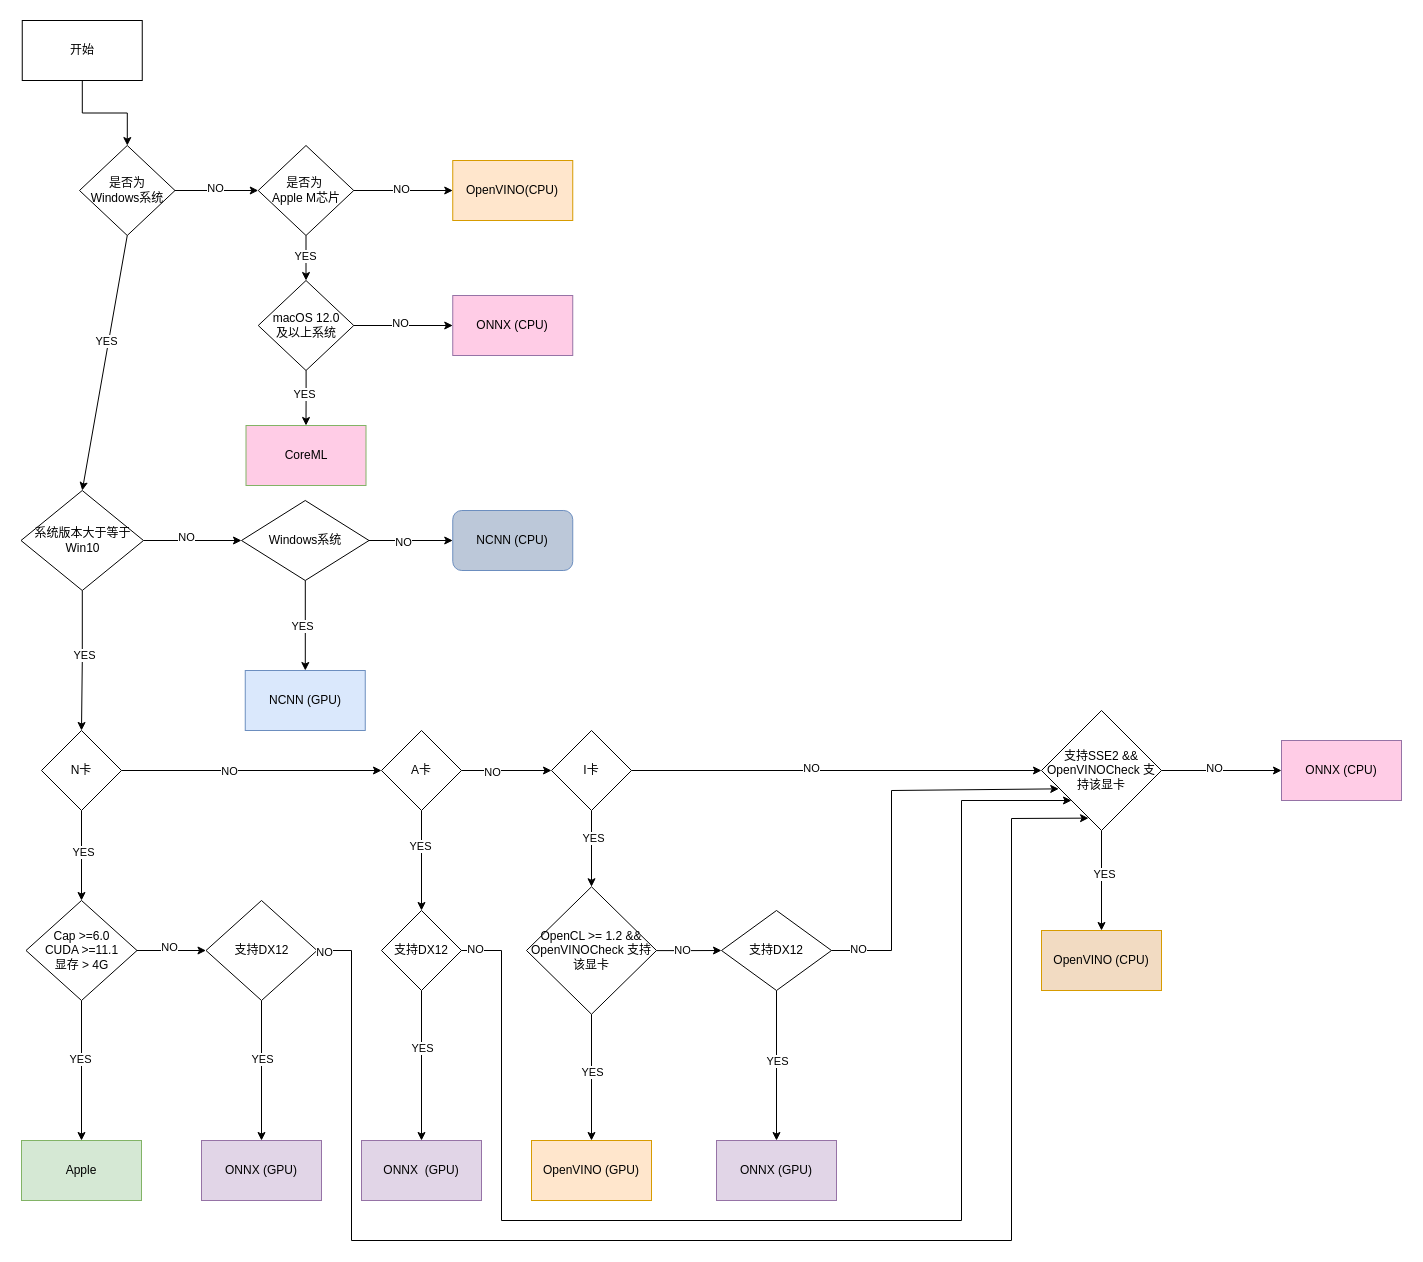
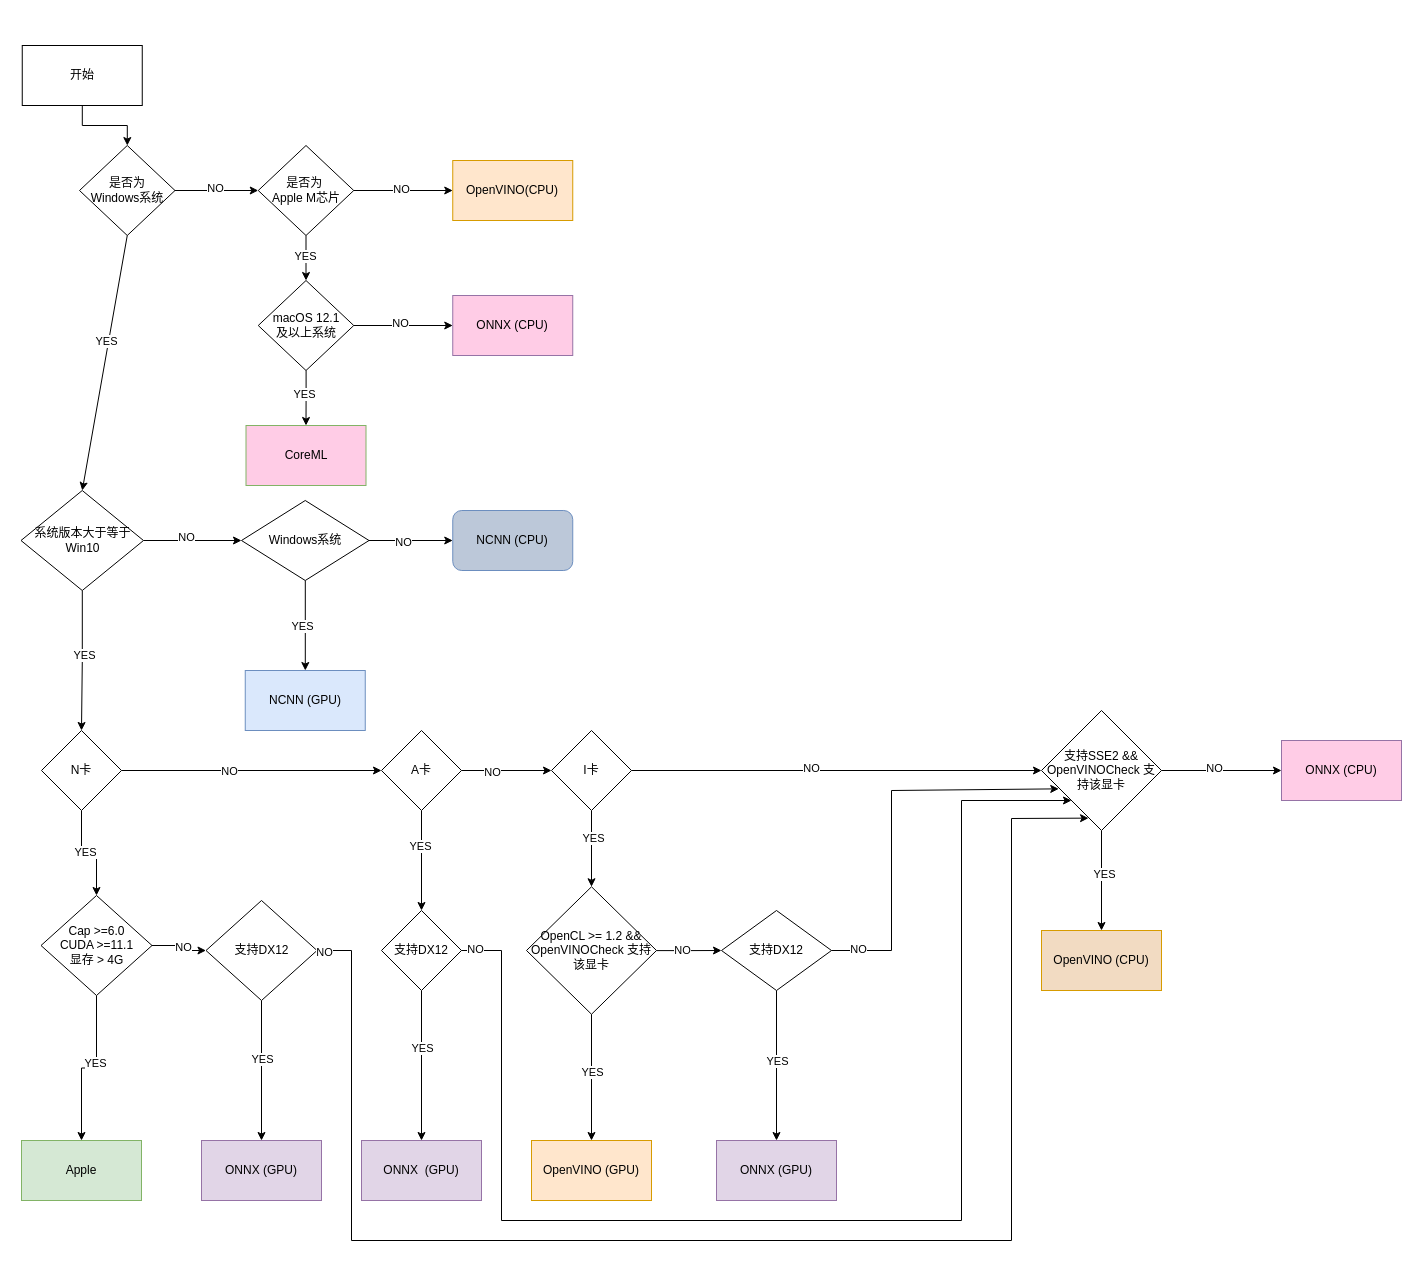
(82, 51) -> (82, 76)
(307, 326) -> (307, 326)
(82, 951) -> (97, 946)
